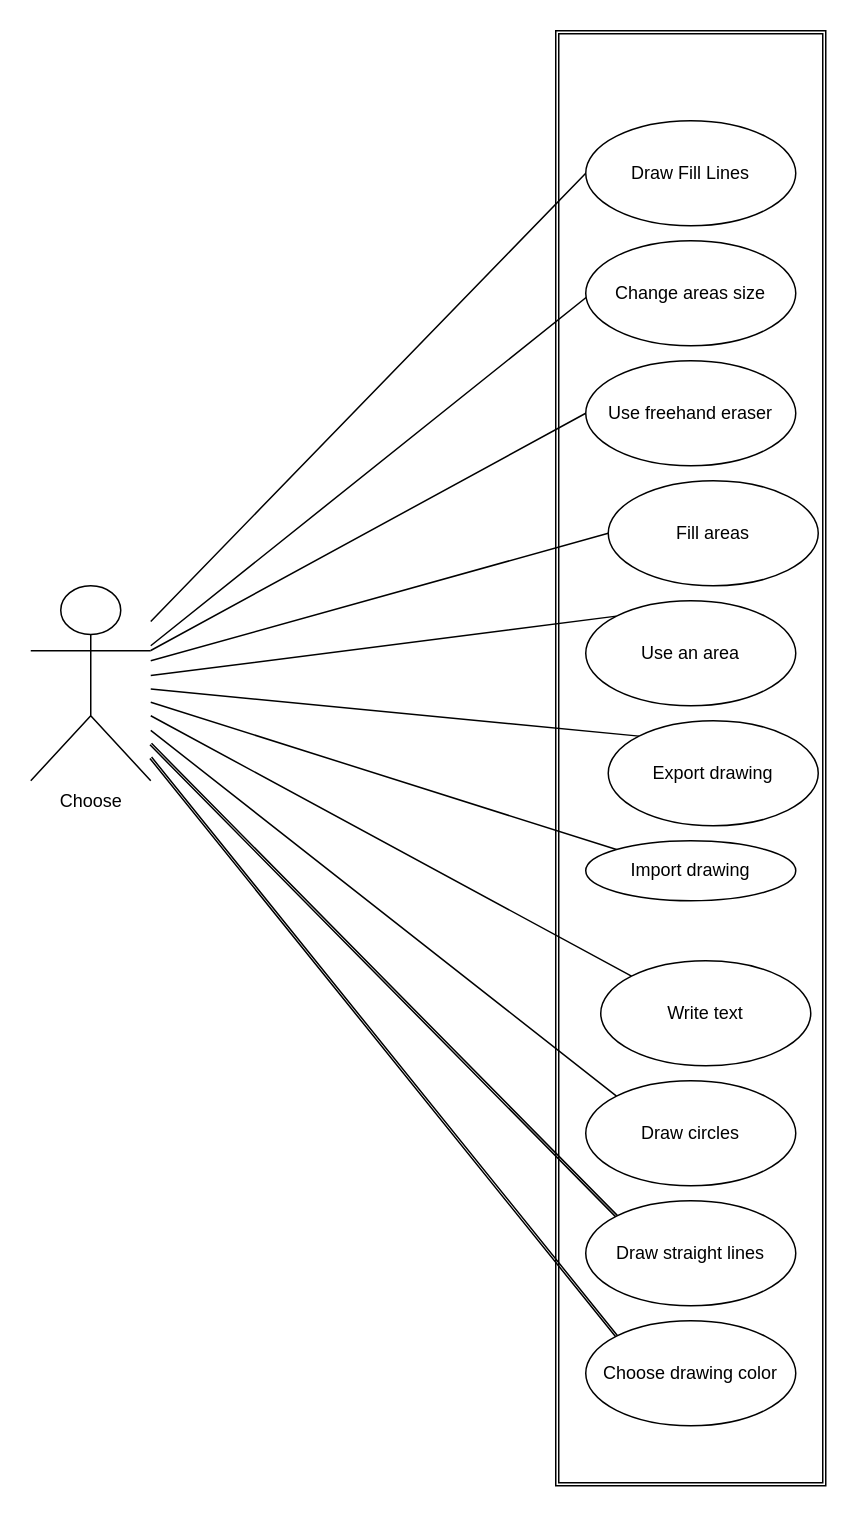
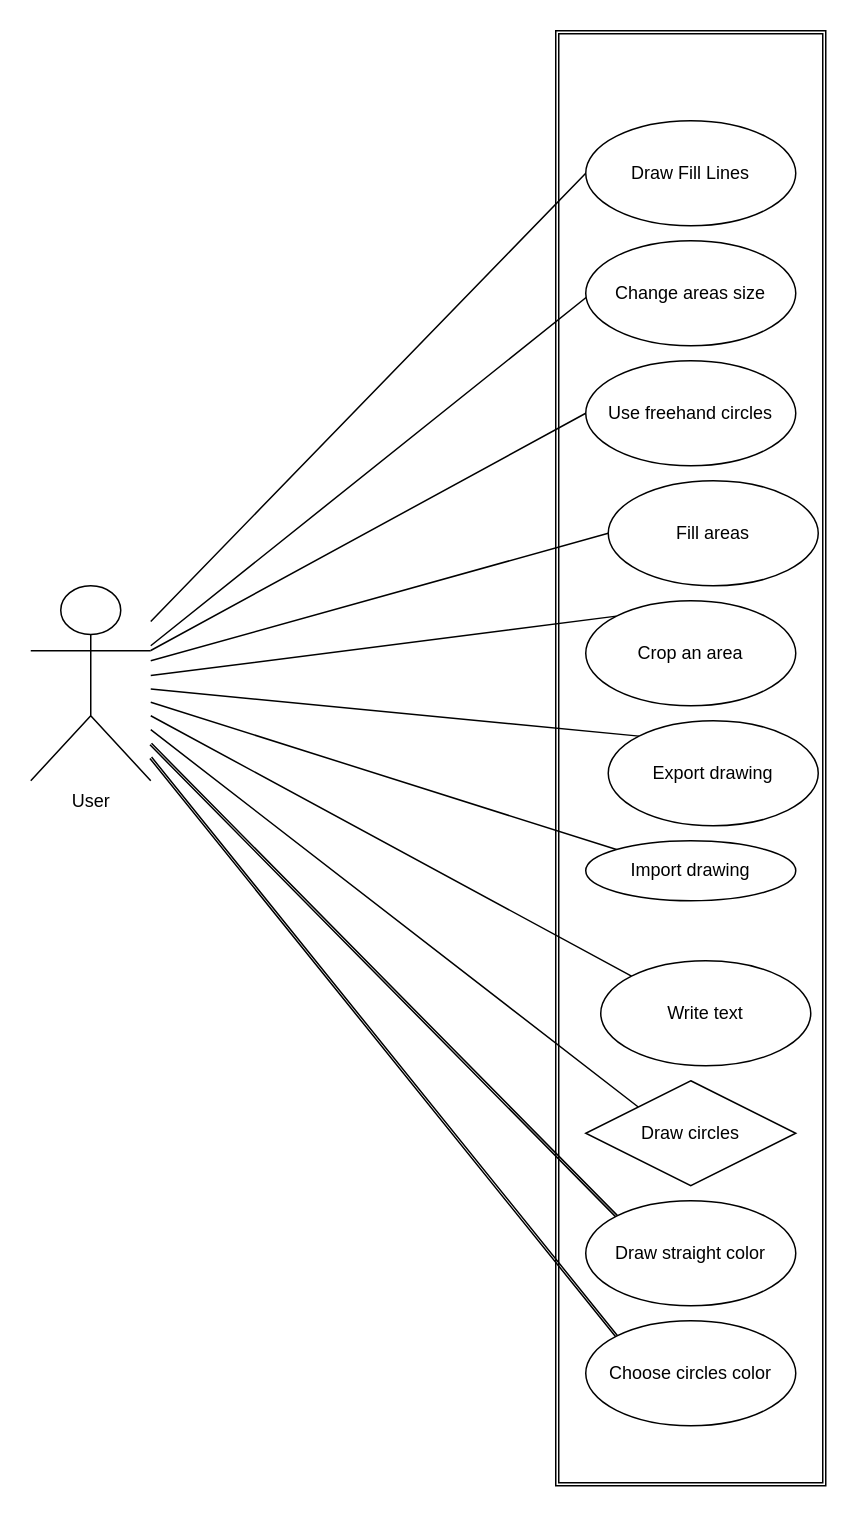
(691, 413) -> (691, 413)
(691, 653) -> (691, 653)
(92, 802) -> (92, 802)
(691, 1133) -> (691, 1133)
(691, 1253) -> (691, 1253)
(691, 1373) -> (691, 1373)
